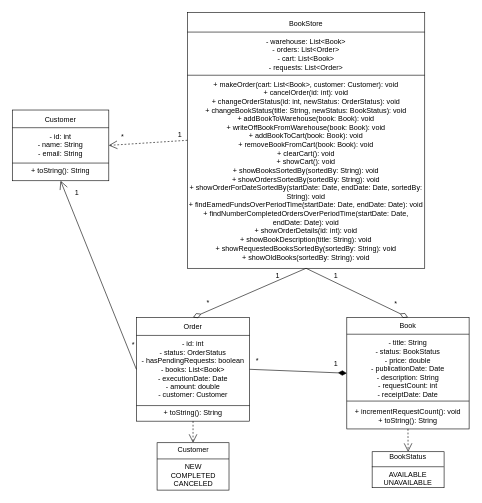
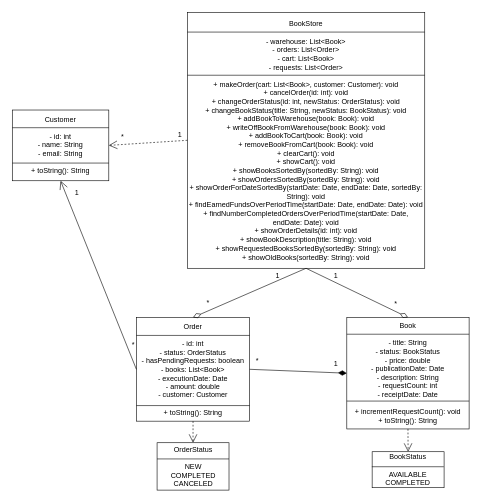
(194, 467) -> (194, 467)
(408, 470) -> (408, 470)
